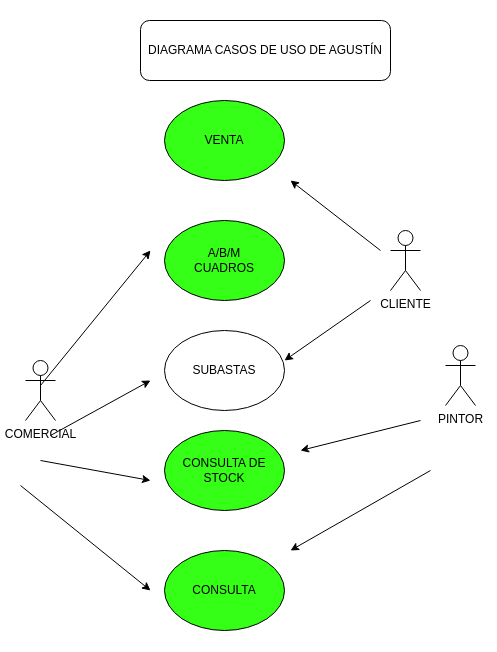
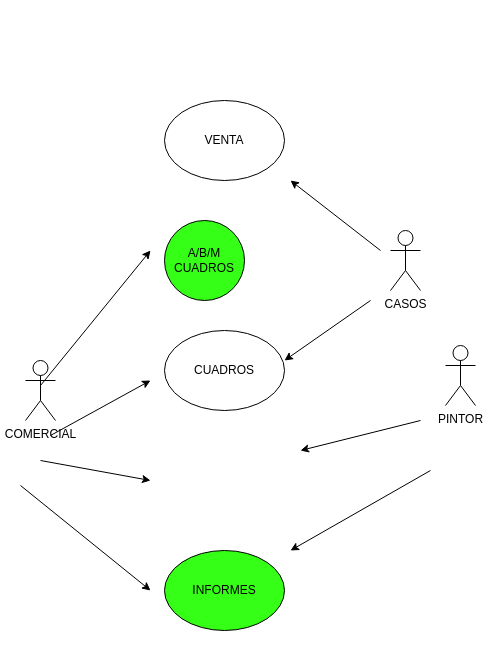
(266, 51) -> none
(225, 141) -> (225, 141)
(225, 261) -> (205, 261)
(406, 305) -> (406, 305)
(225, 371) -> (225, 371)
(225, 471) -> none
(225, 591) -> (225, 591)
